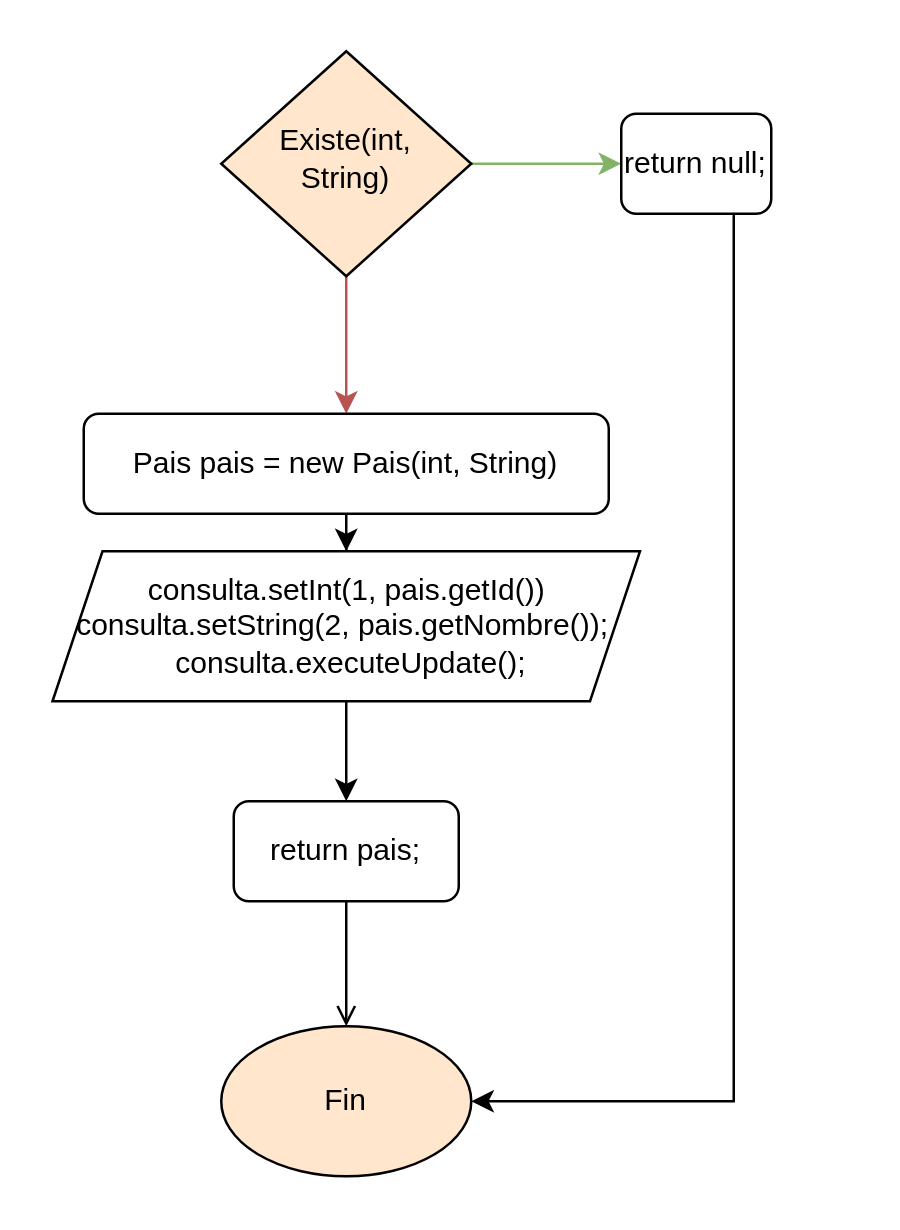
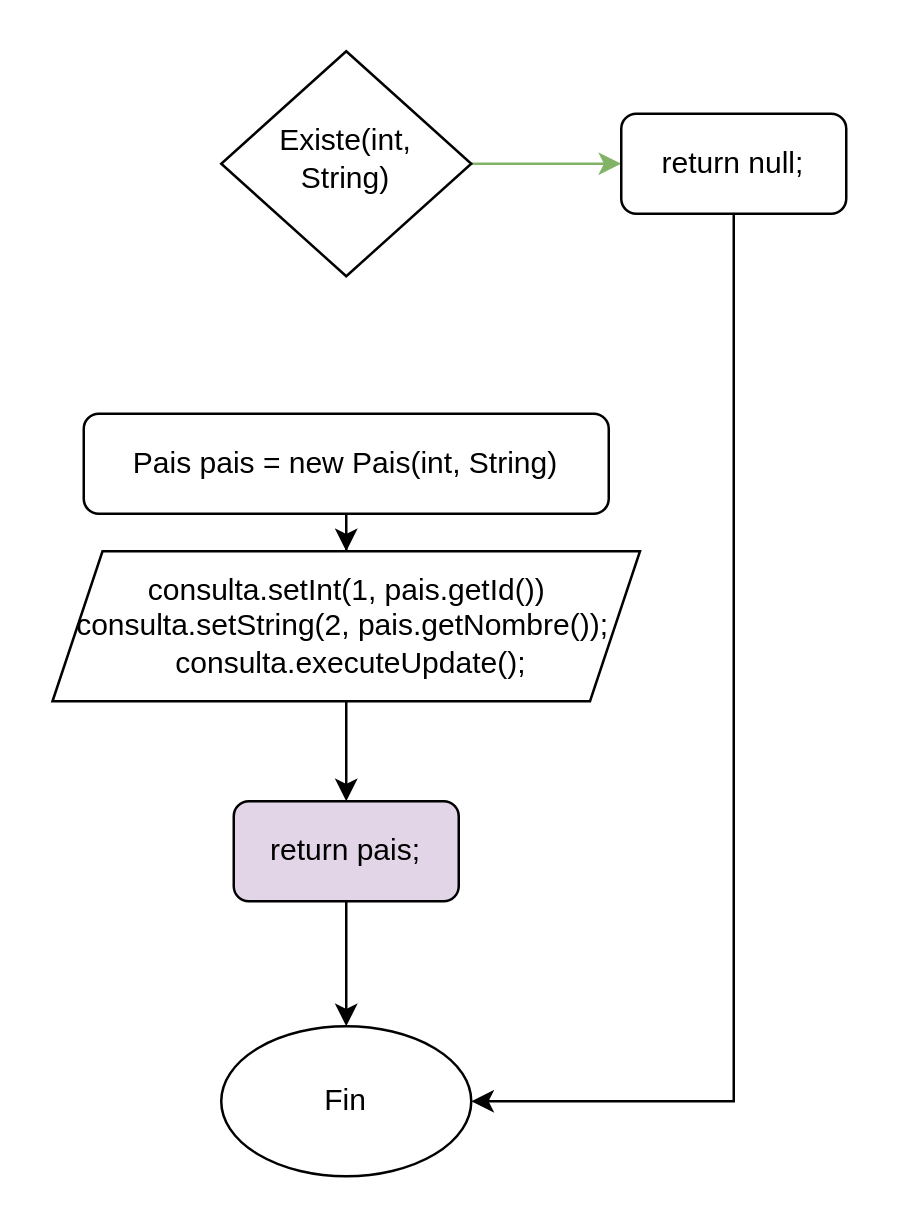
(346, 164) -> (346, 164)
(696, 164) -> (734, 164)
(346, 337) -> none
(346, 851) -> (346, 851)
(346, 1012) -> (346, 1008)
(346, 1101) -> (346, 1101)
